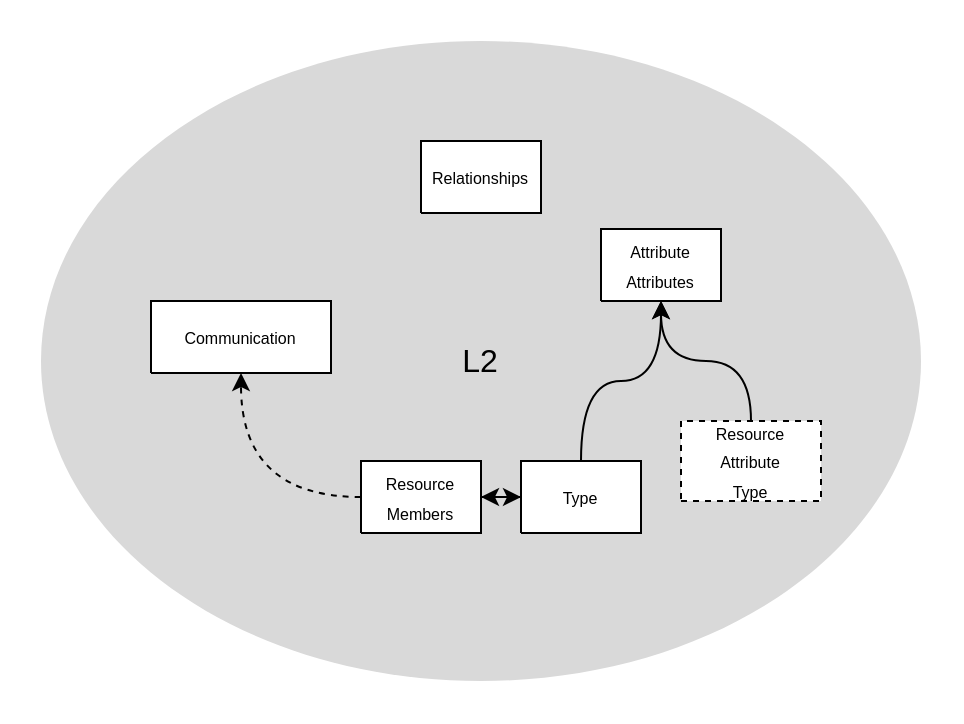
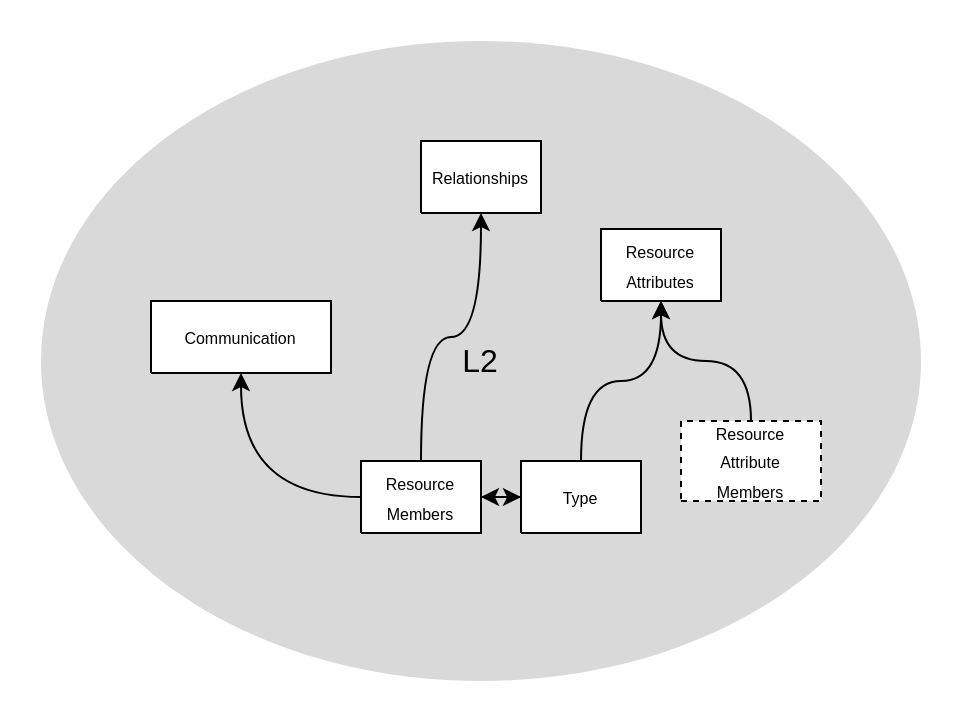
(661, 265) -> (661, 265)
none -> (444, 339)
(751, 461) -> (751, 461)
(273, 471) -> (273, 471)
